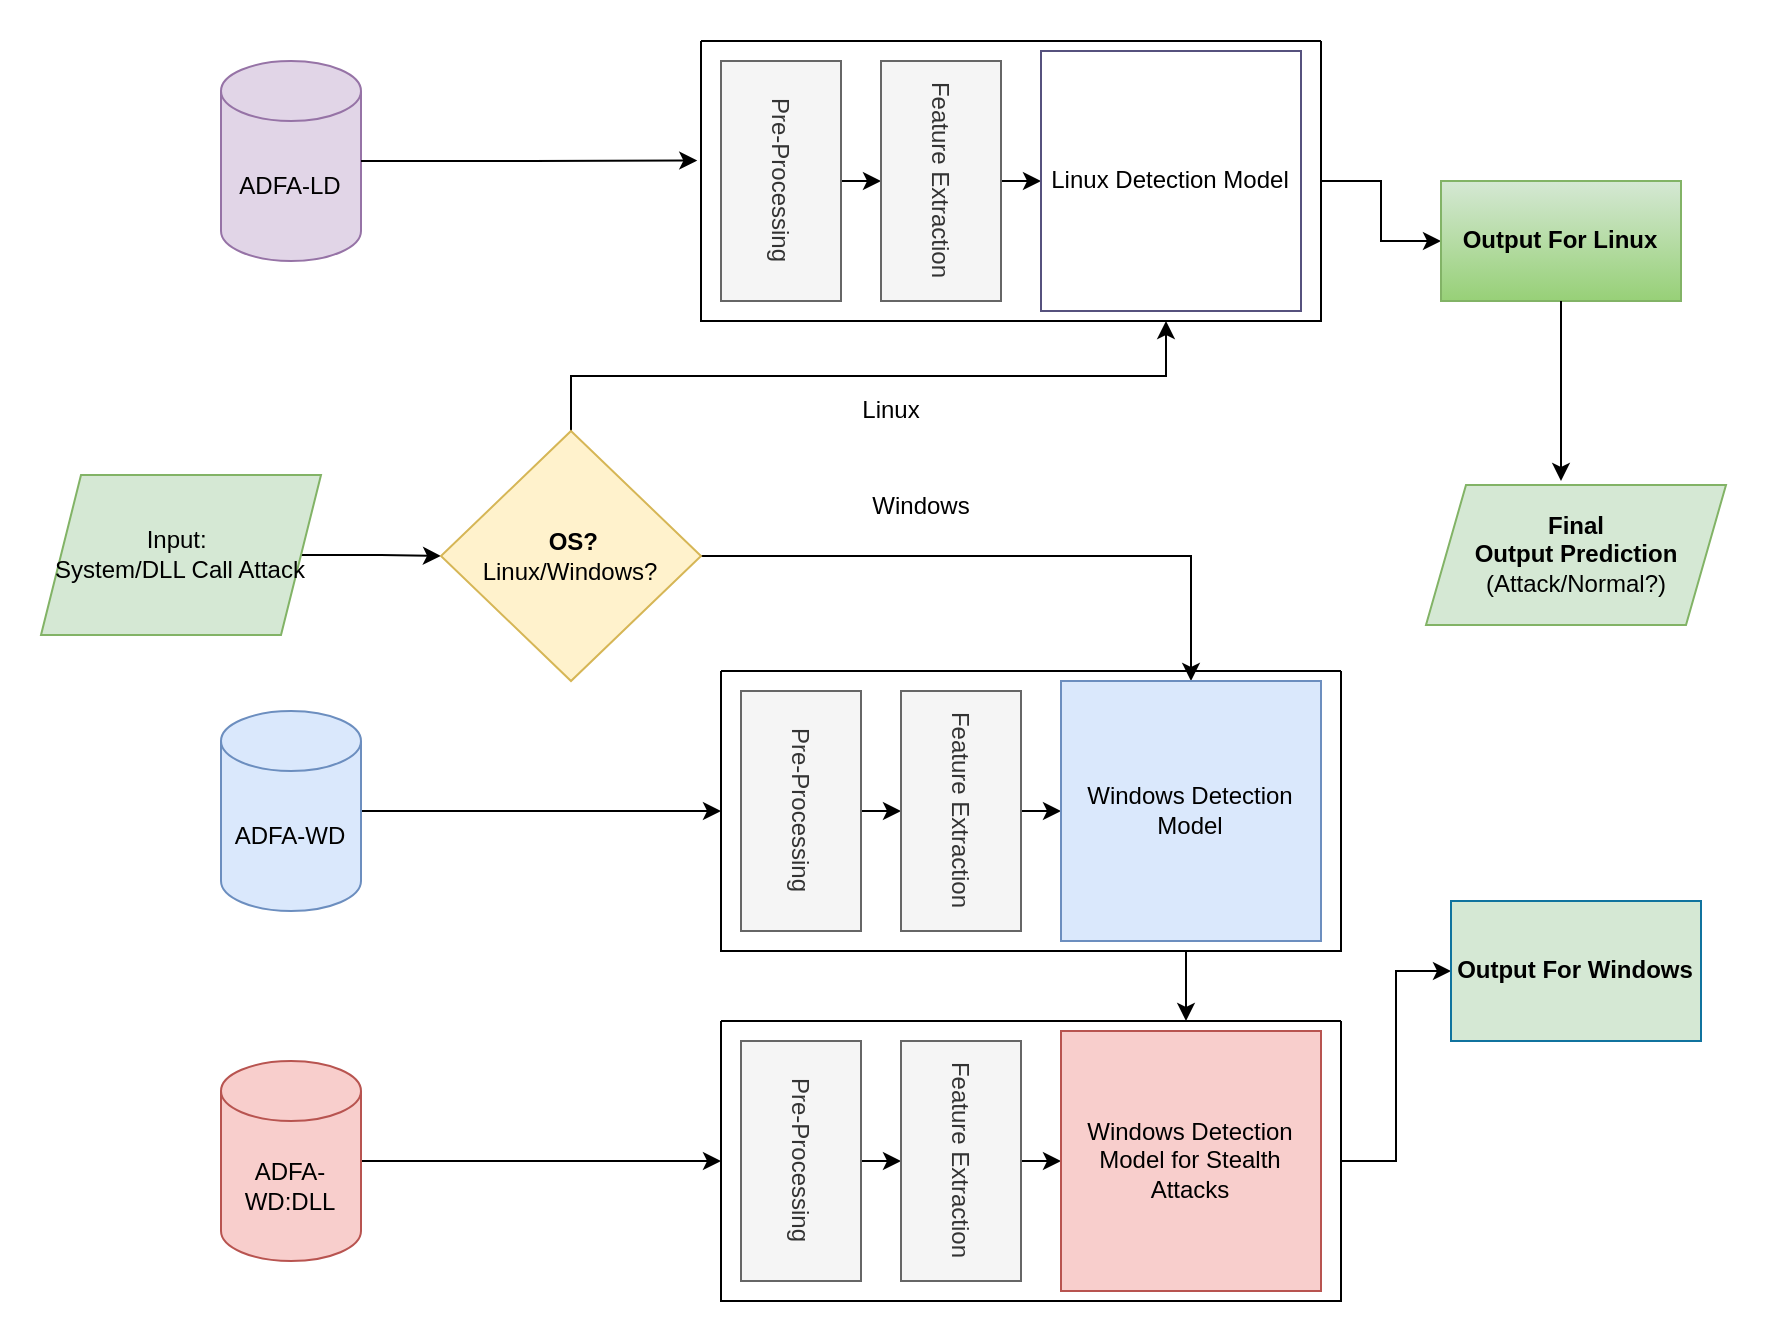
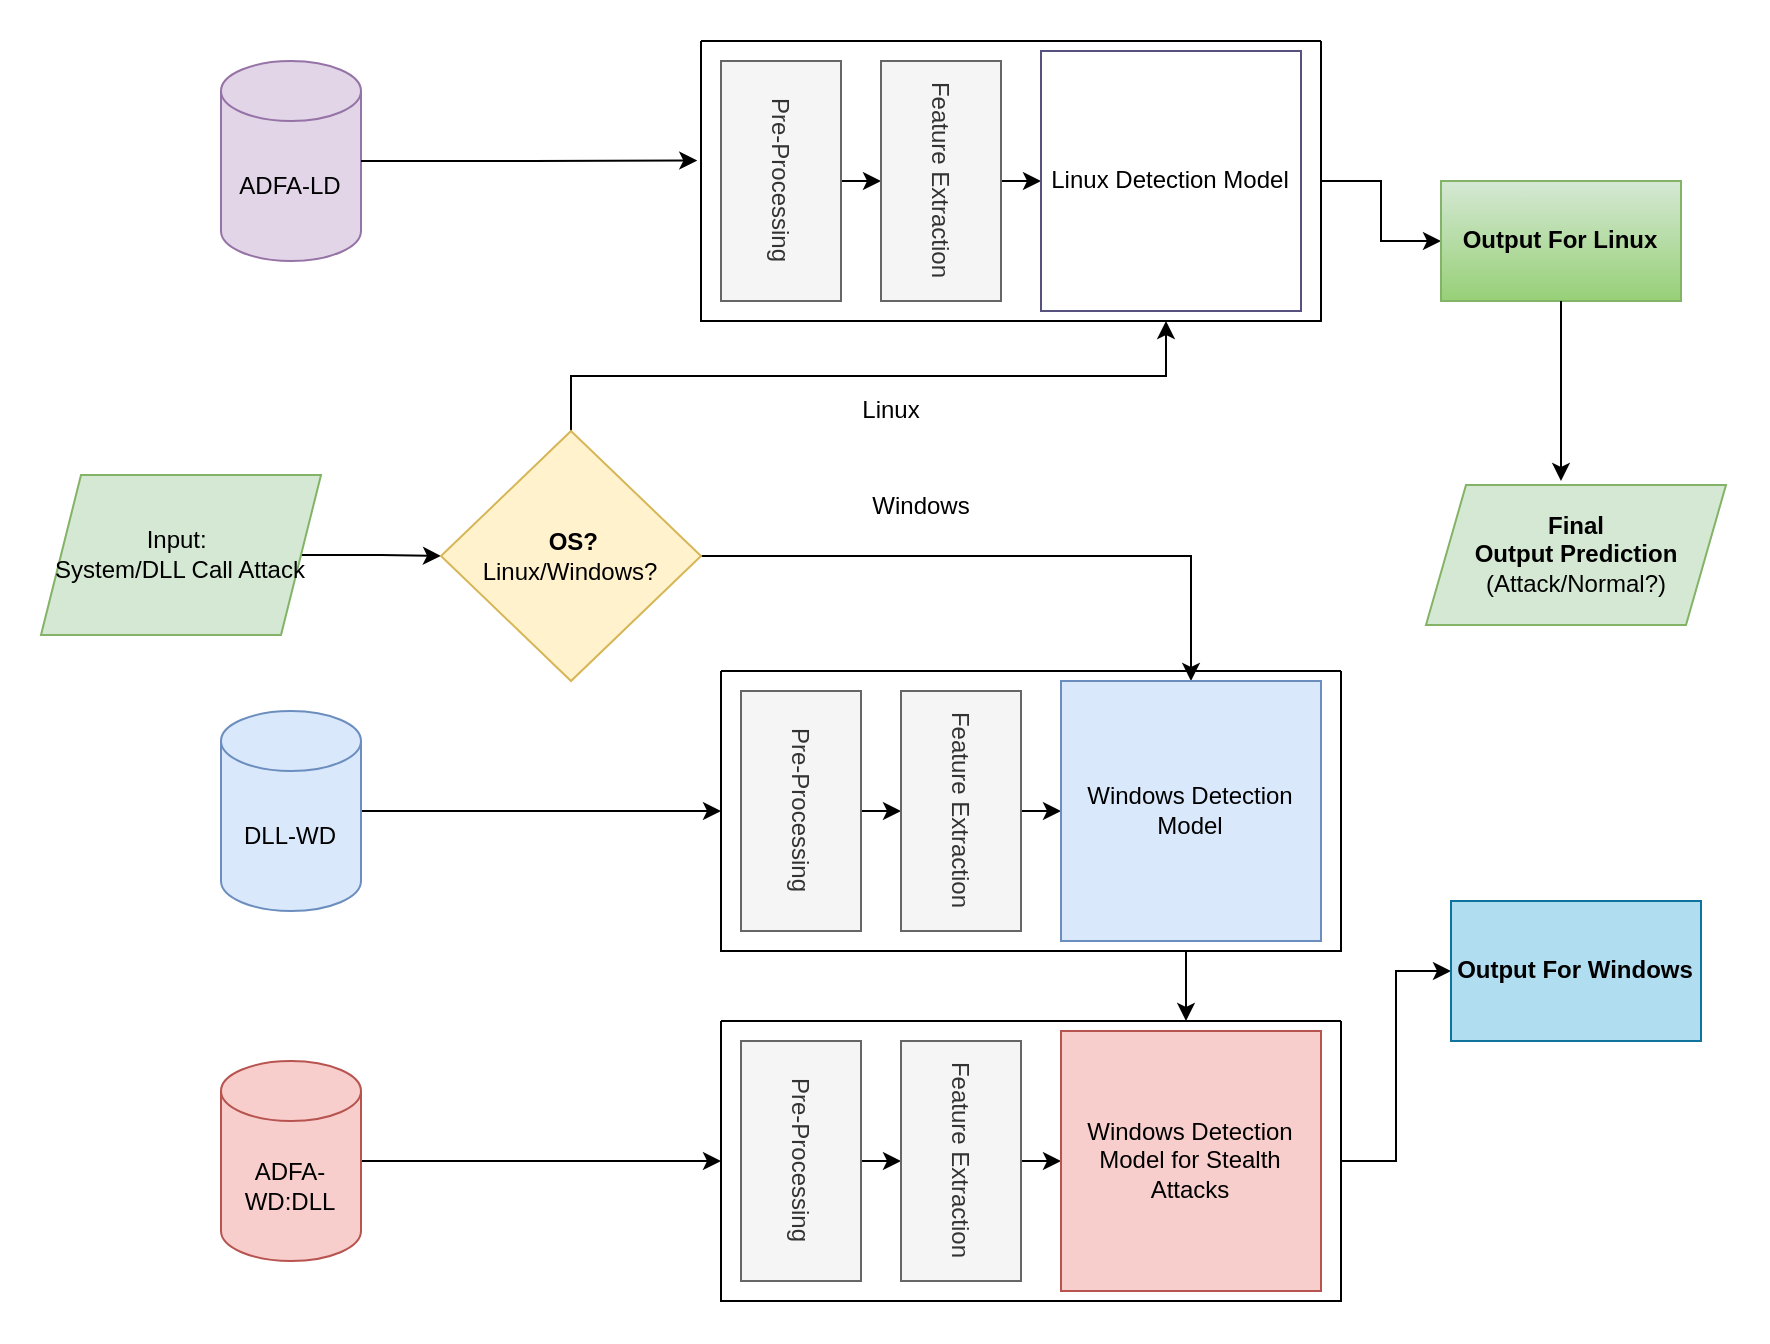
(291, 837) -> (291, 837)
(1576, 971) -> (1576, 971)
